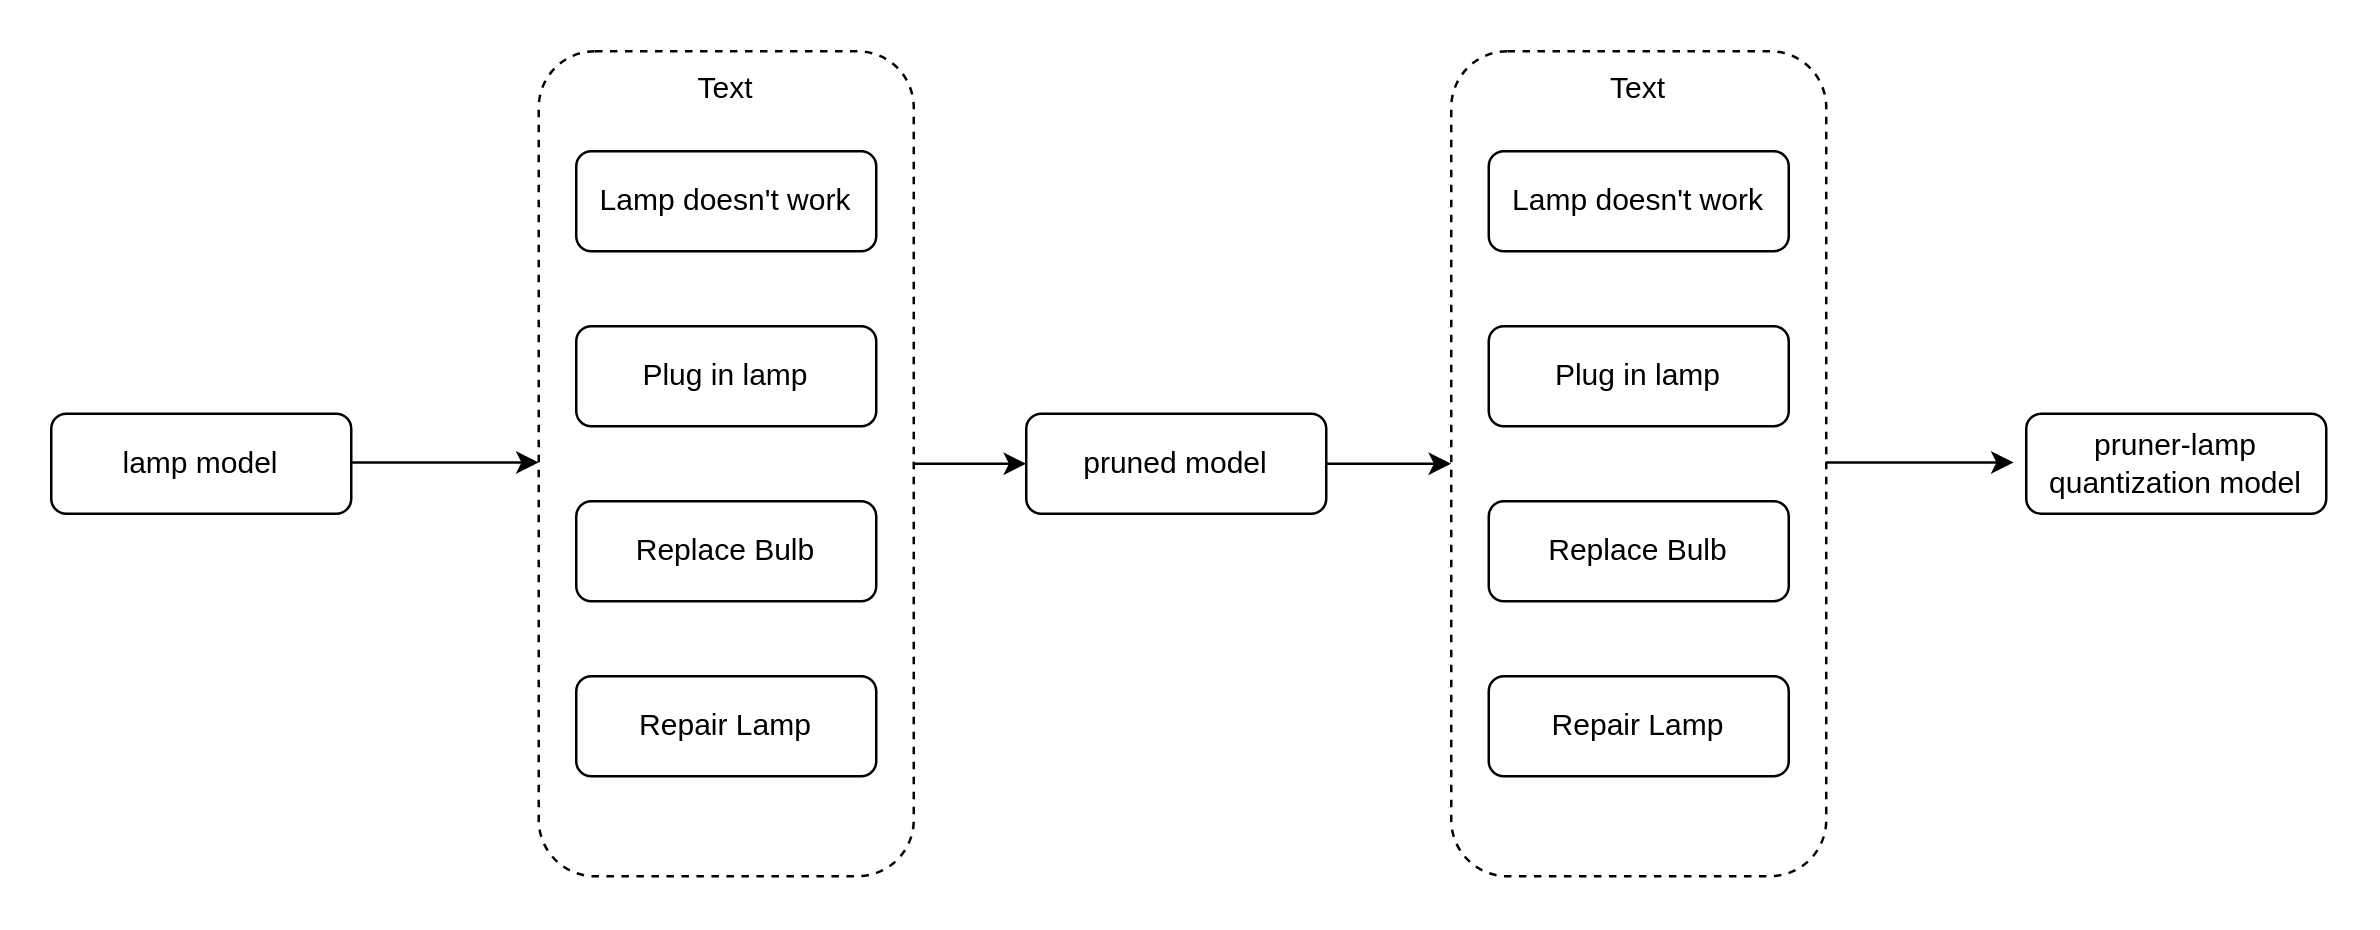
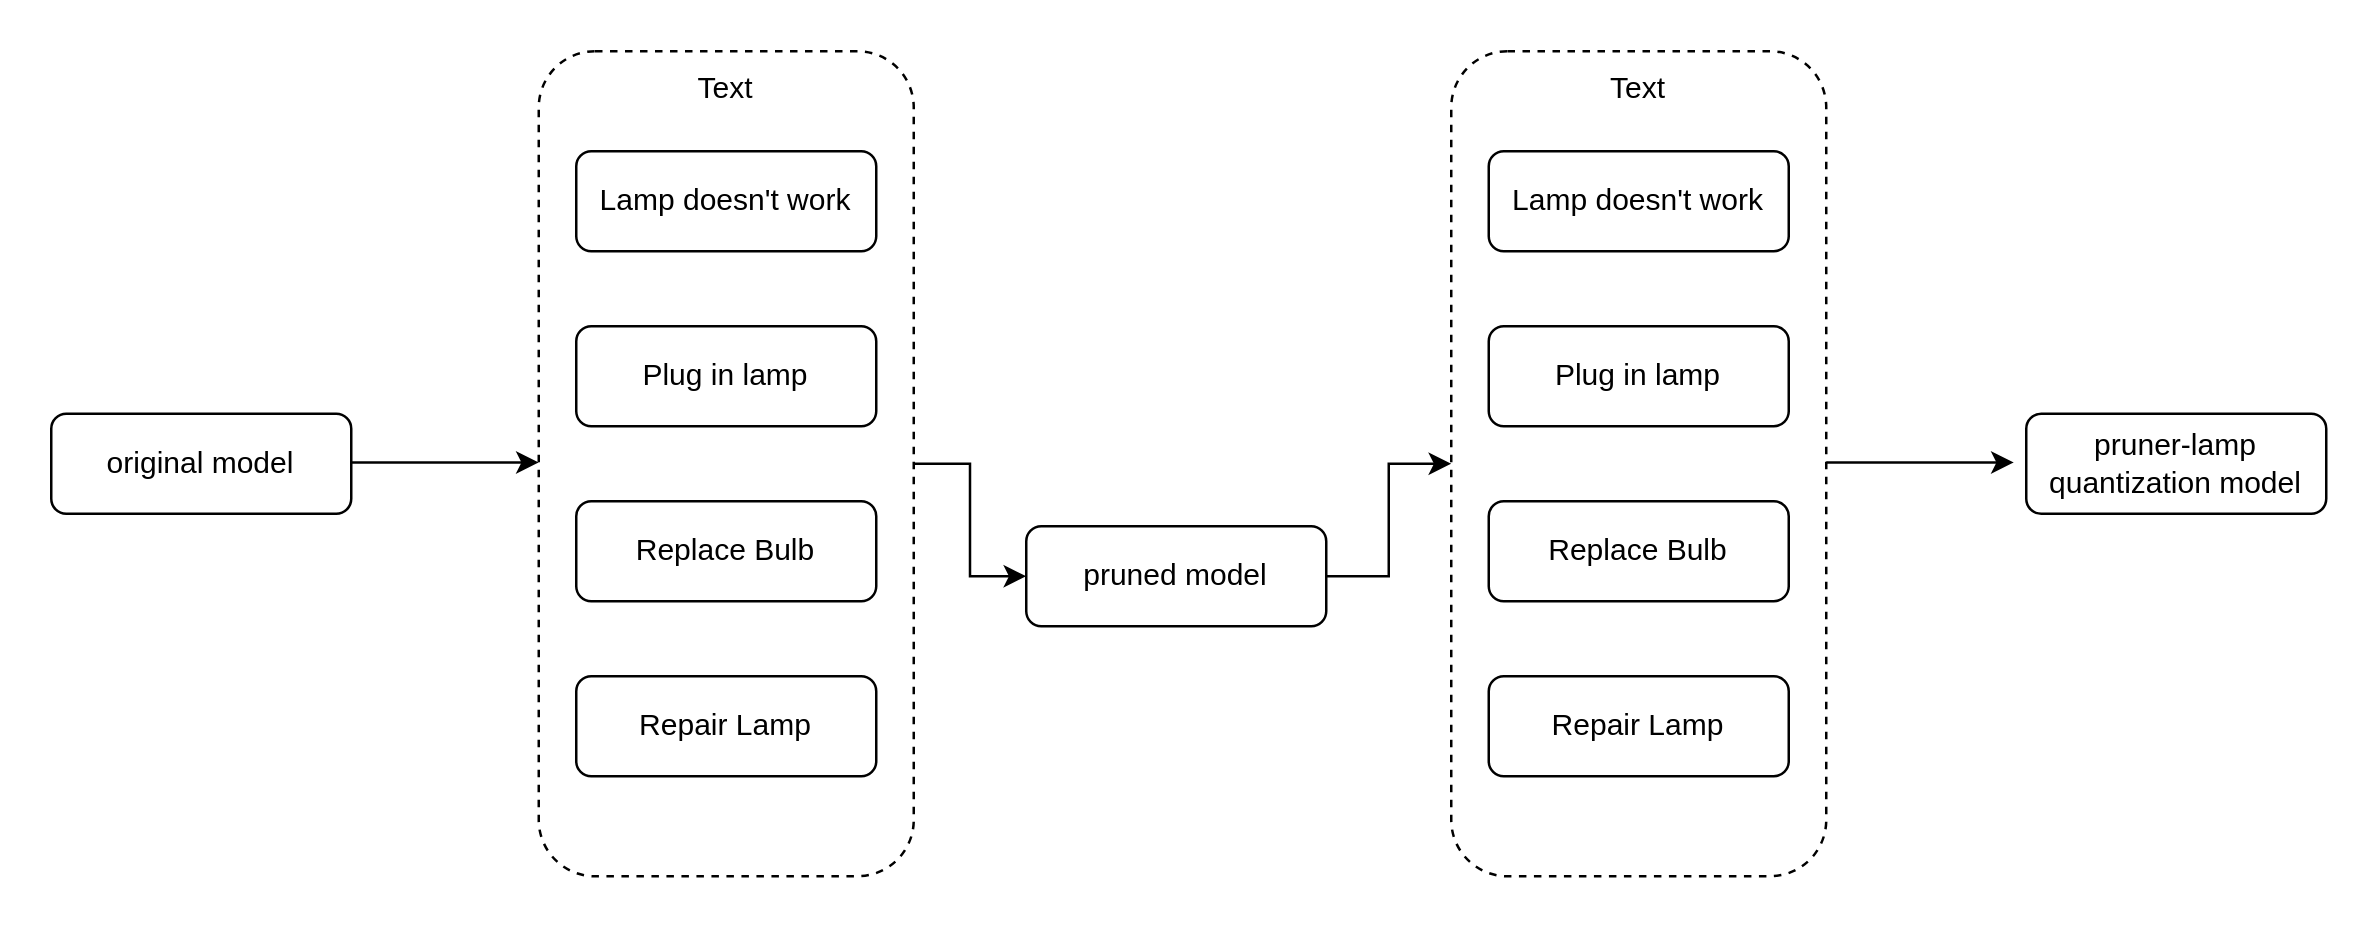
(201, 464) -> (201, 464)
(1176, 464) -> (1176, 576)
